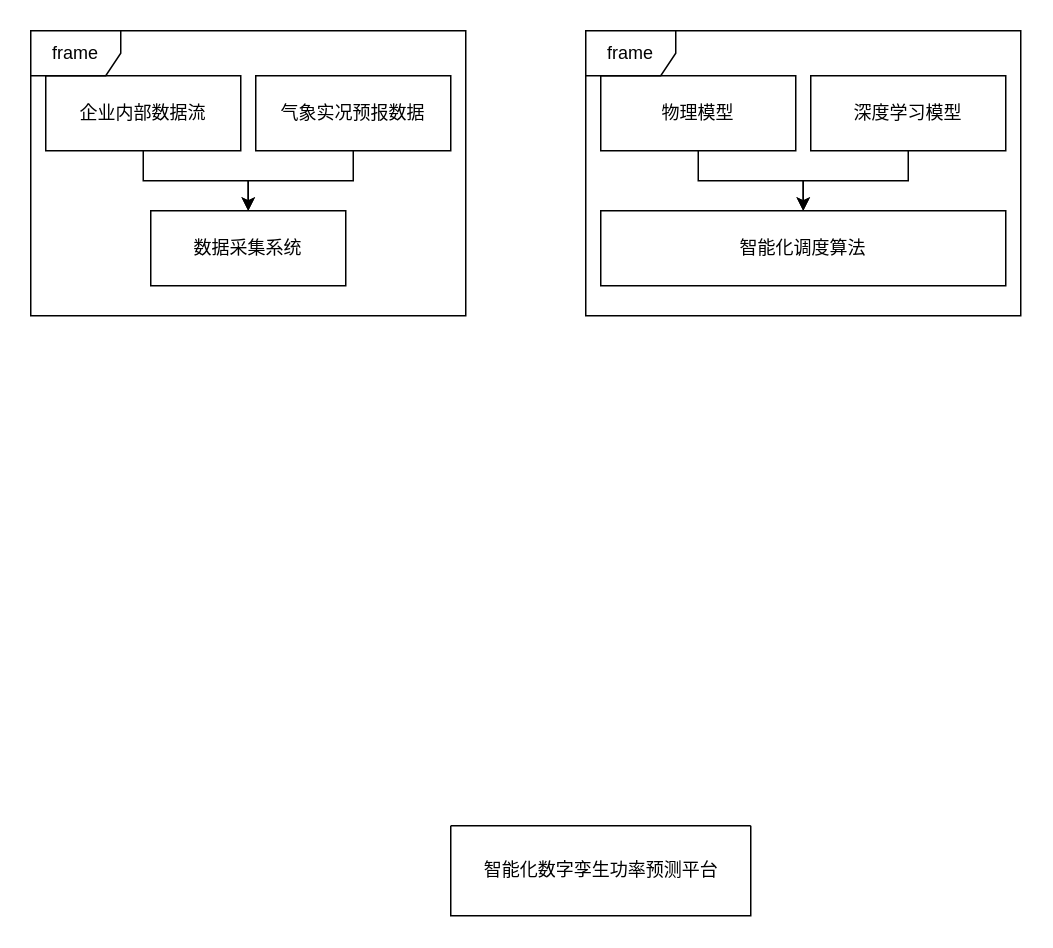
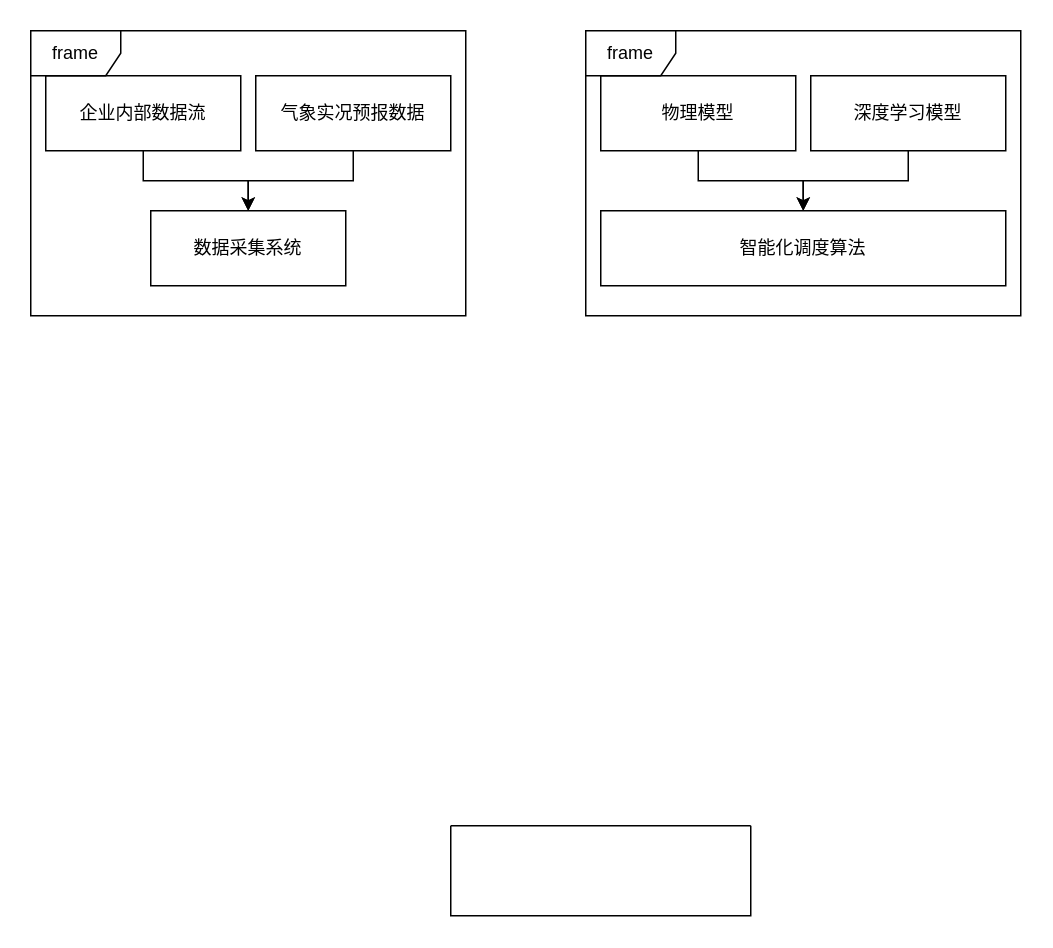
(601, 871) -> none
